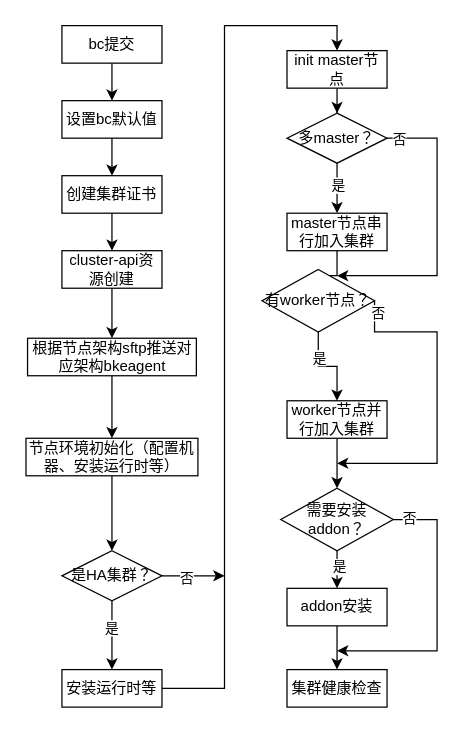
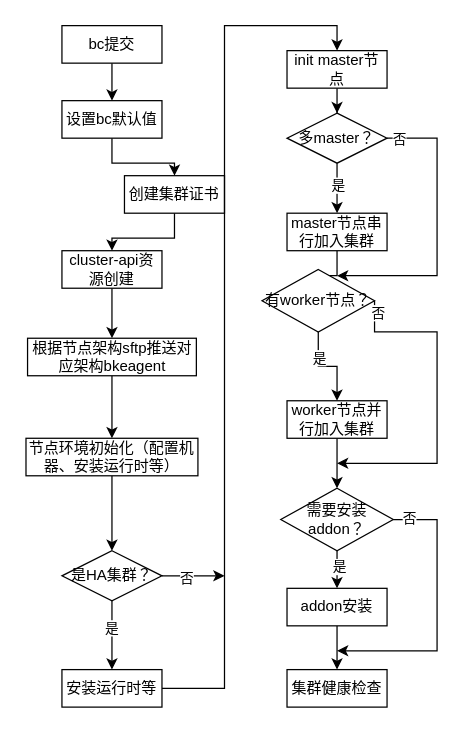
(112, 194) -> (174, 194)
